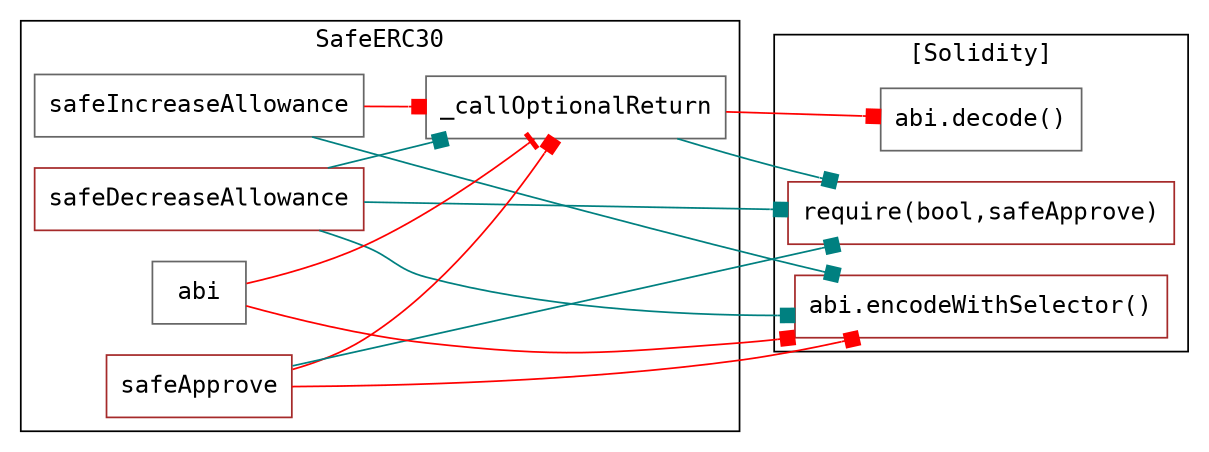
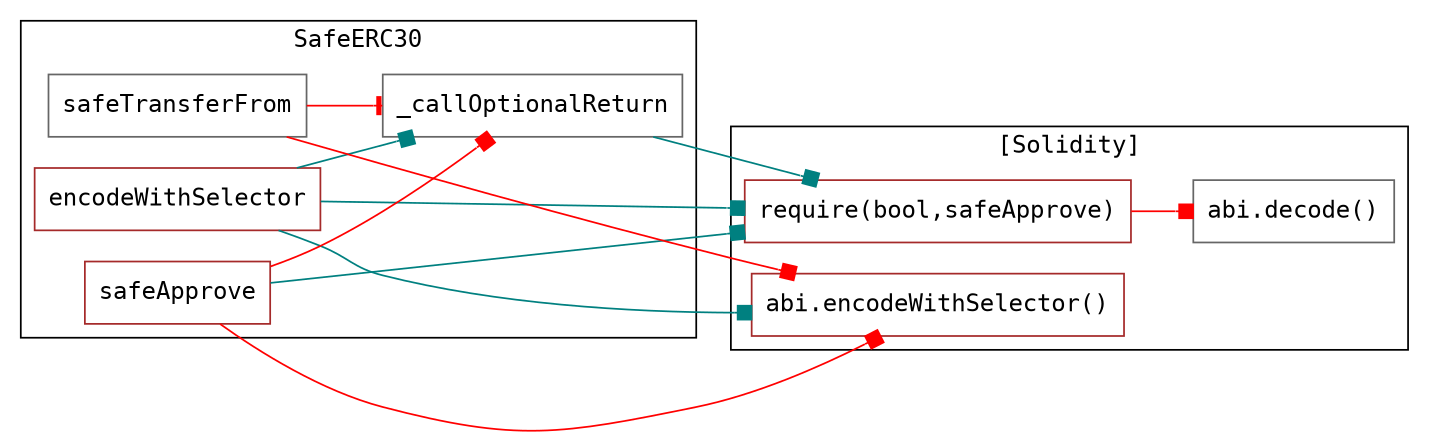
(199, 106) -> none
(794, 114) -> (1153, 211)
(199, 199) -> (178, 199)
(199, 293) -> (178, 106)
